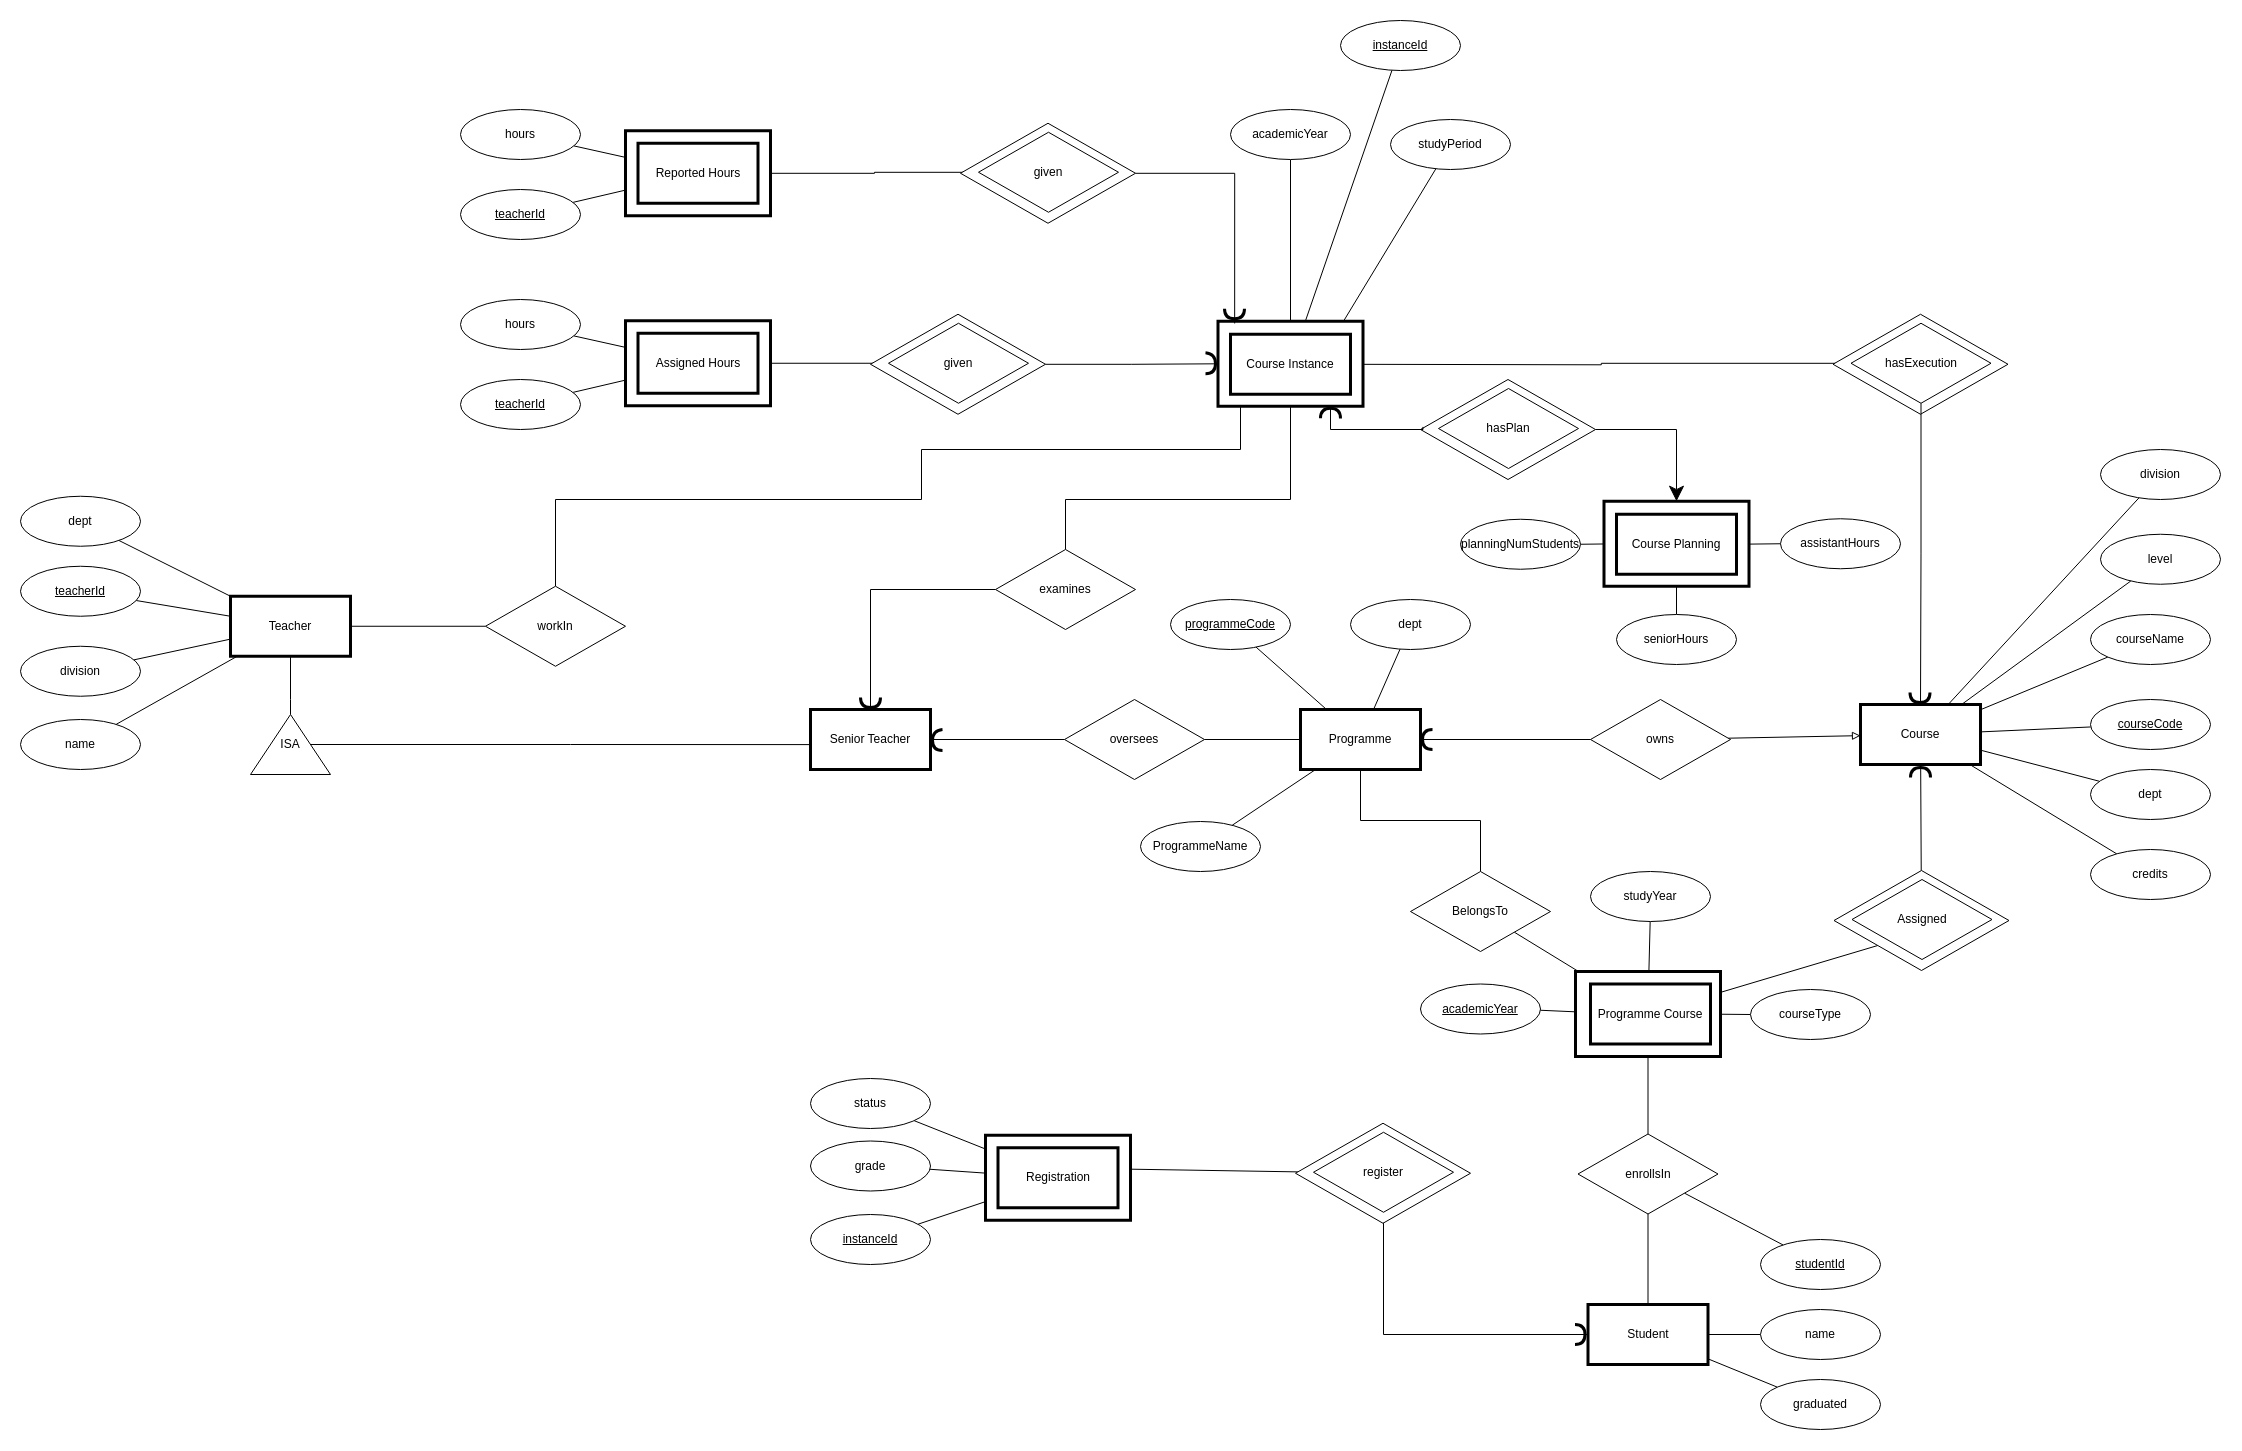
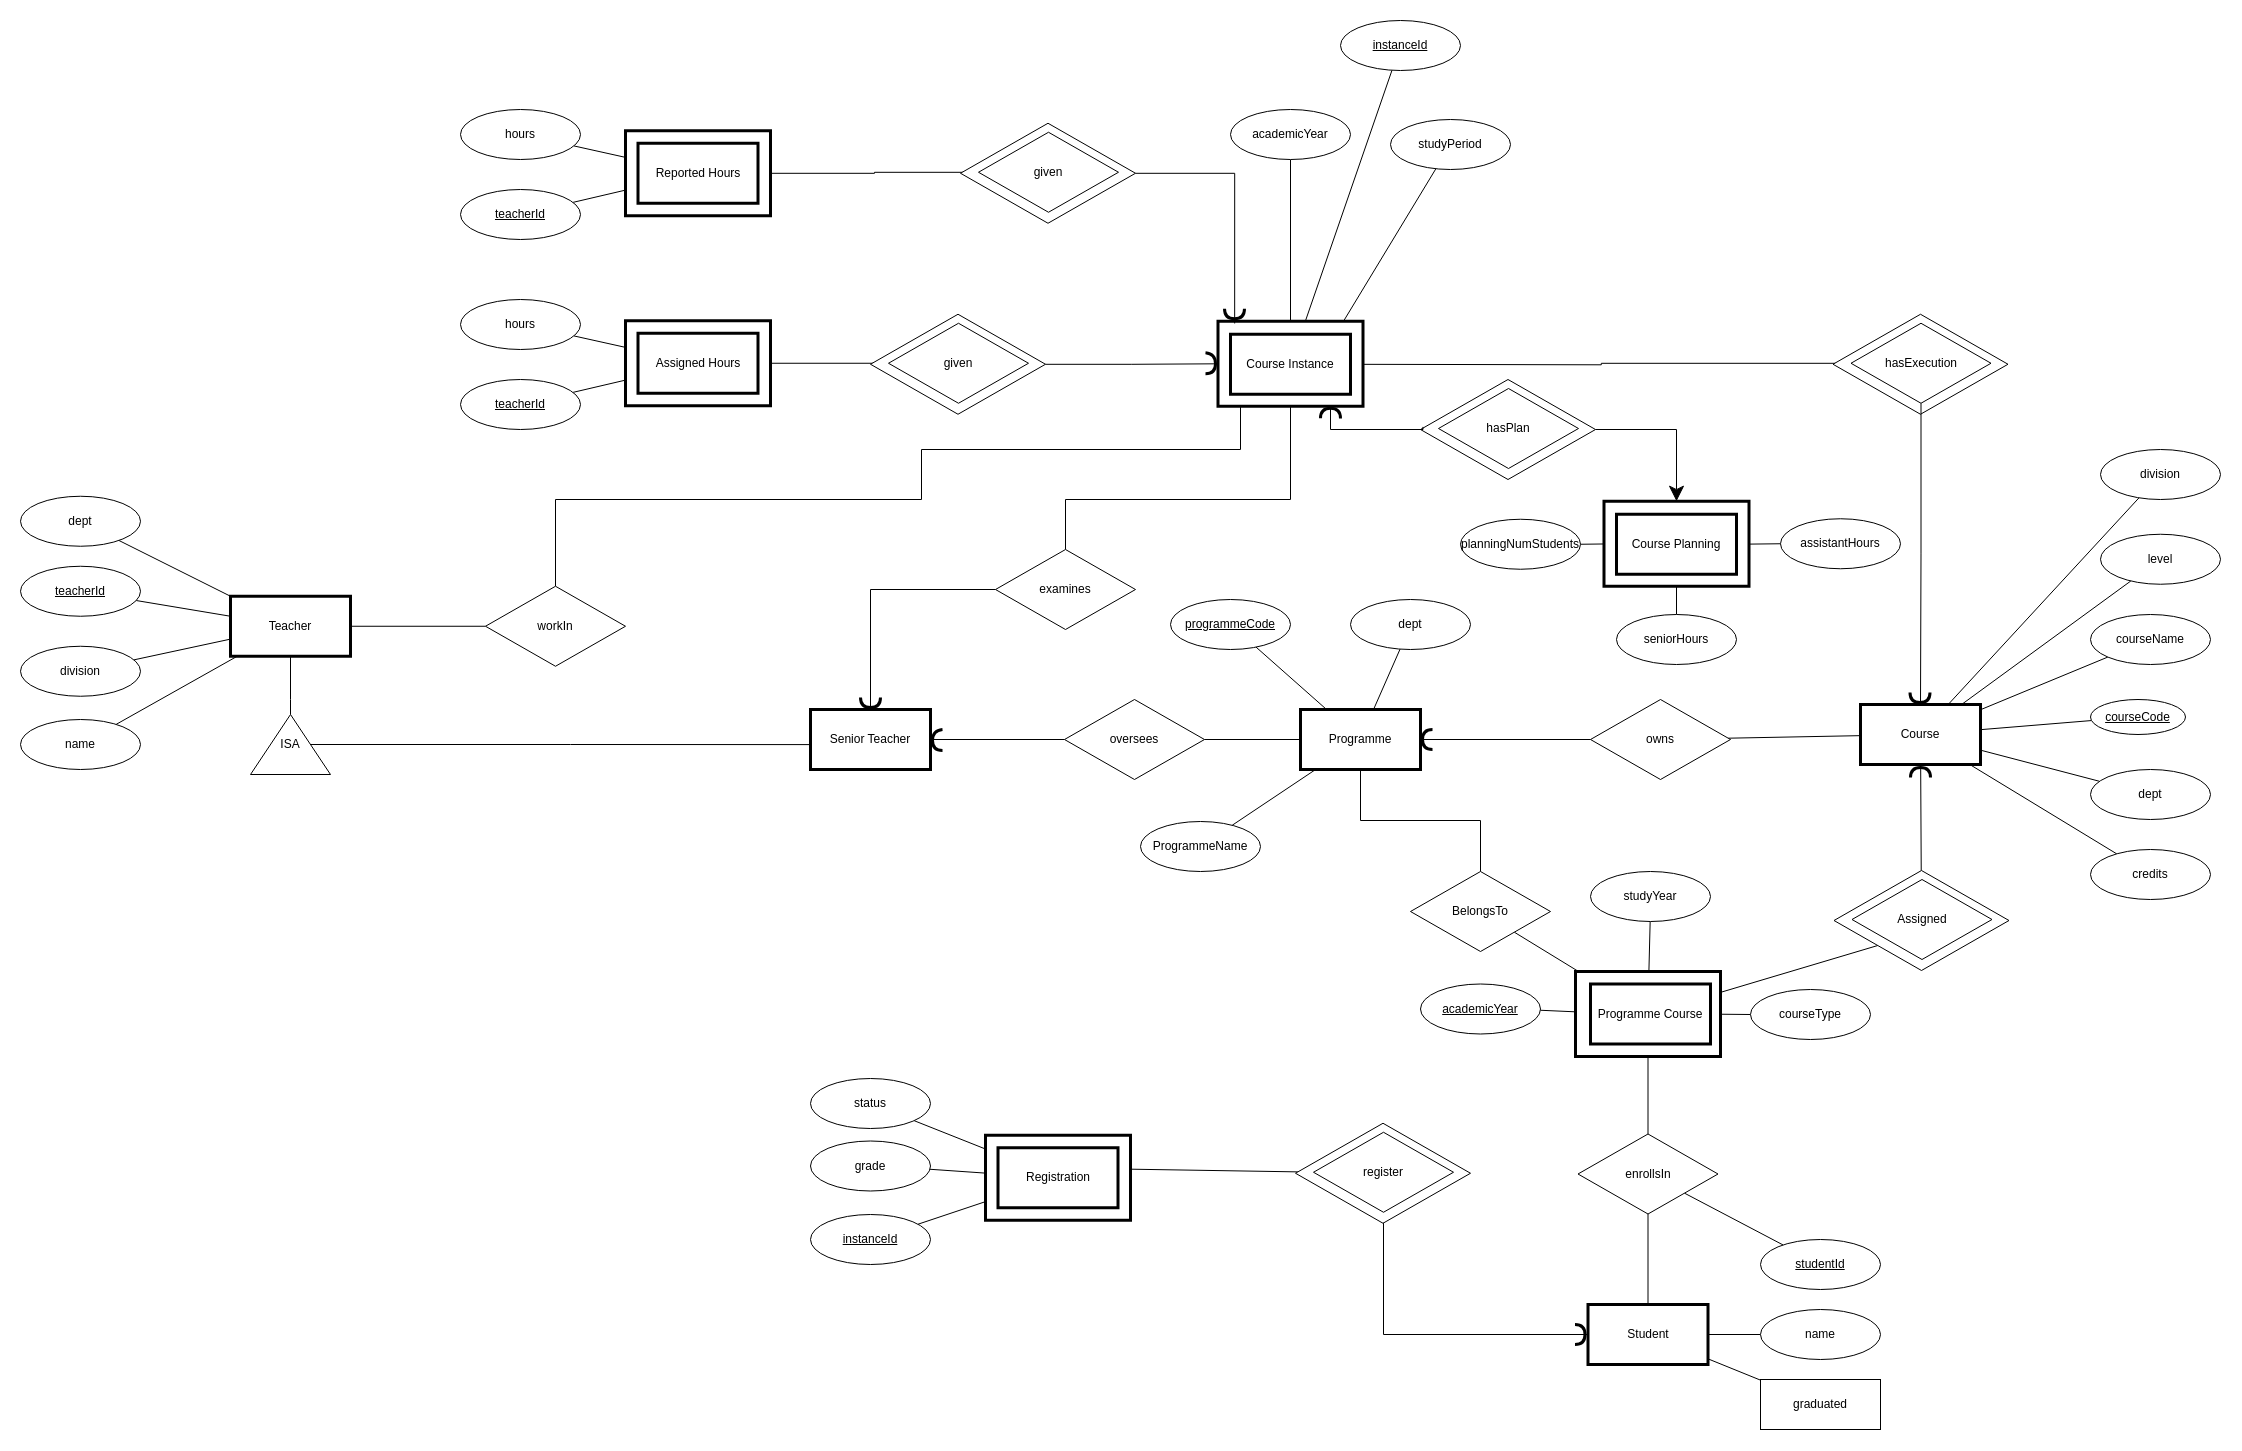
(2151, 725) -> (2138, 717)
(1851, 736) -> (1854, 736)
(1821, 1405) -> (1821, 1405)
